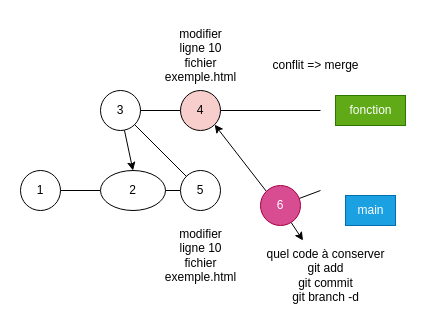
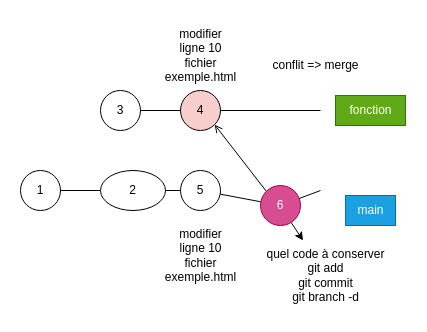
(219, 130) -> (218, 129)
(128, 147) -> none
(161, 151) -> (240, 198)
